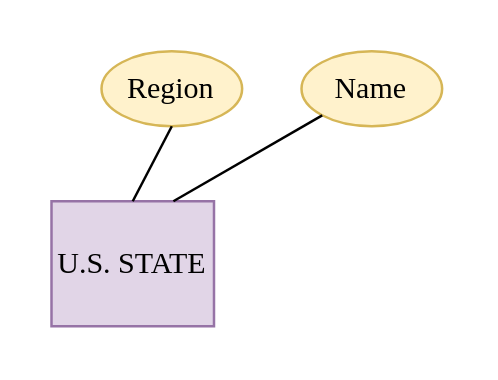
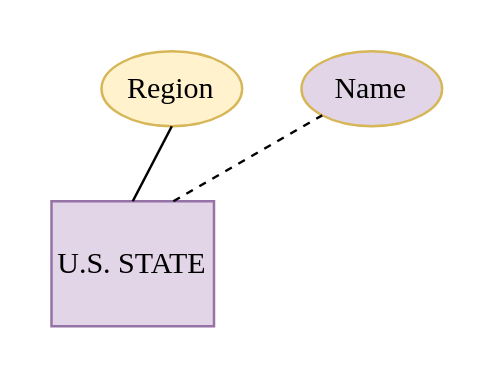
(372, 89) -> (372, 89)
(248, 158) -> (248, 158)
